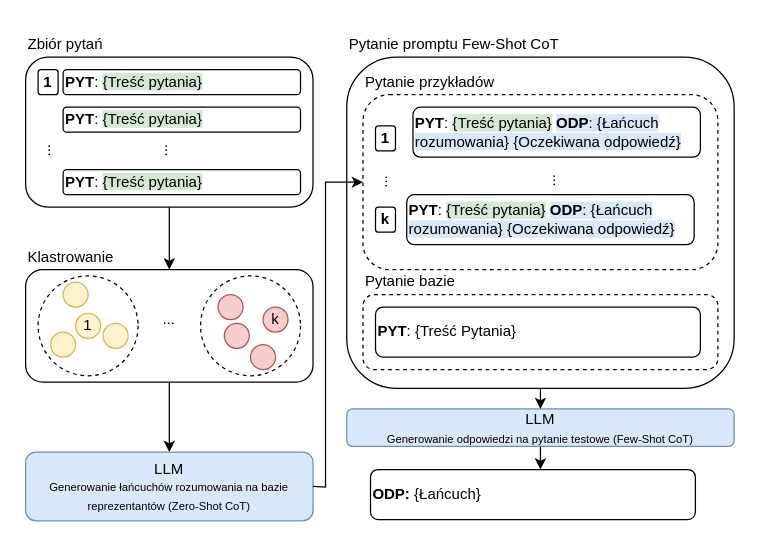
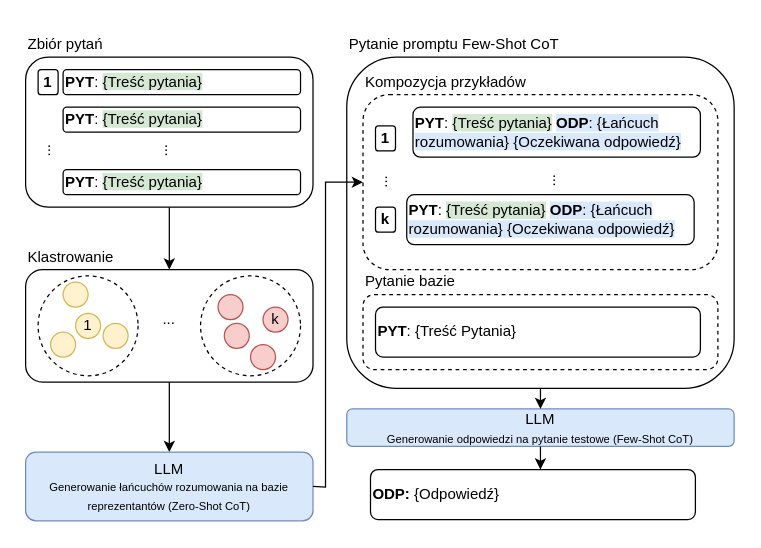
(437, 82) -> (452, 82)
(430, 494) -> (436, 494)
